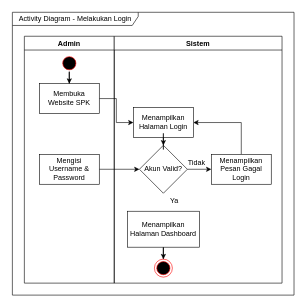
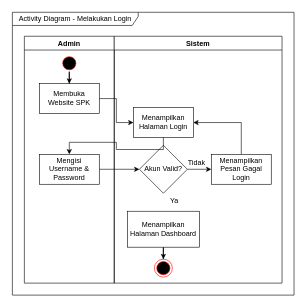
(164, 144) -> (142, 150)
